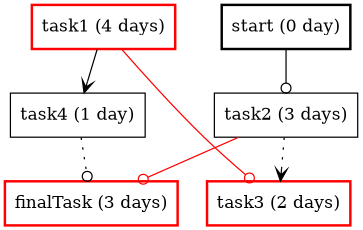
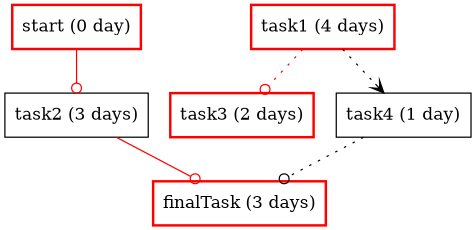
(286, 27) -> (77, 27)
(92, 65) -> (359, 67)
(286, 66) -> (77, 66)
(181, 114) -> (286, 67)
(283, 153) -> none
